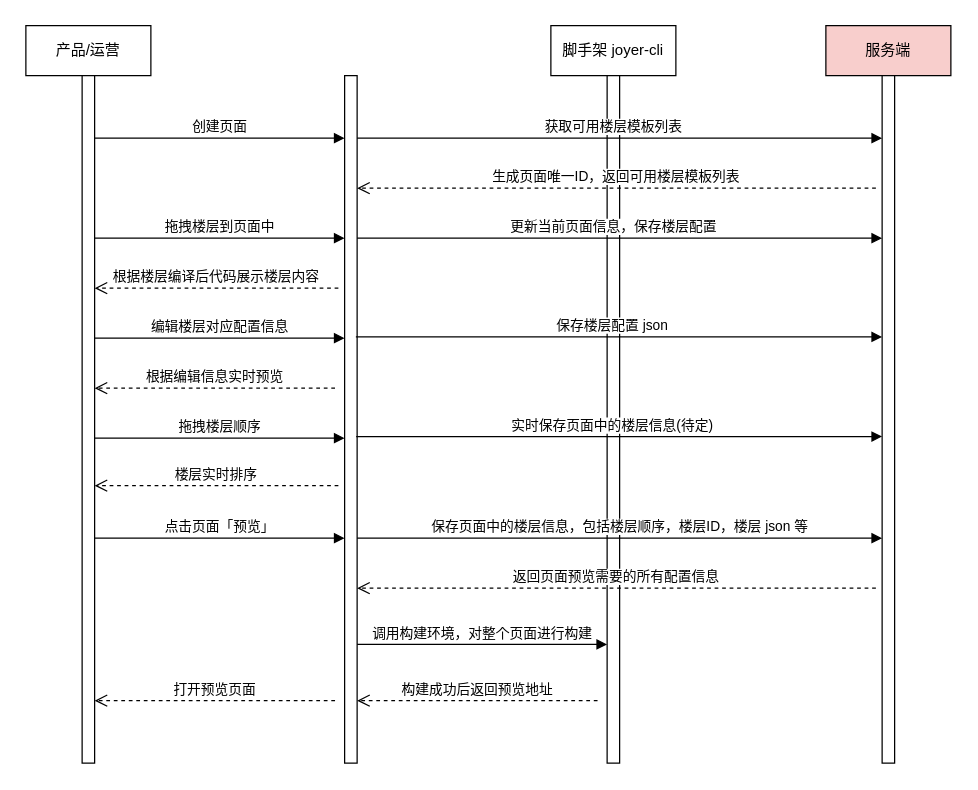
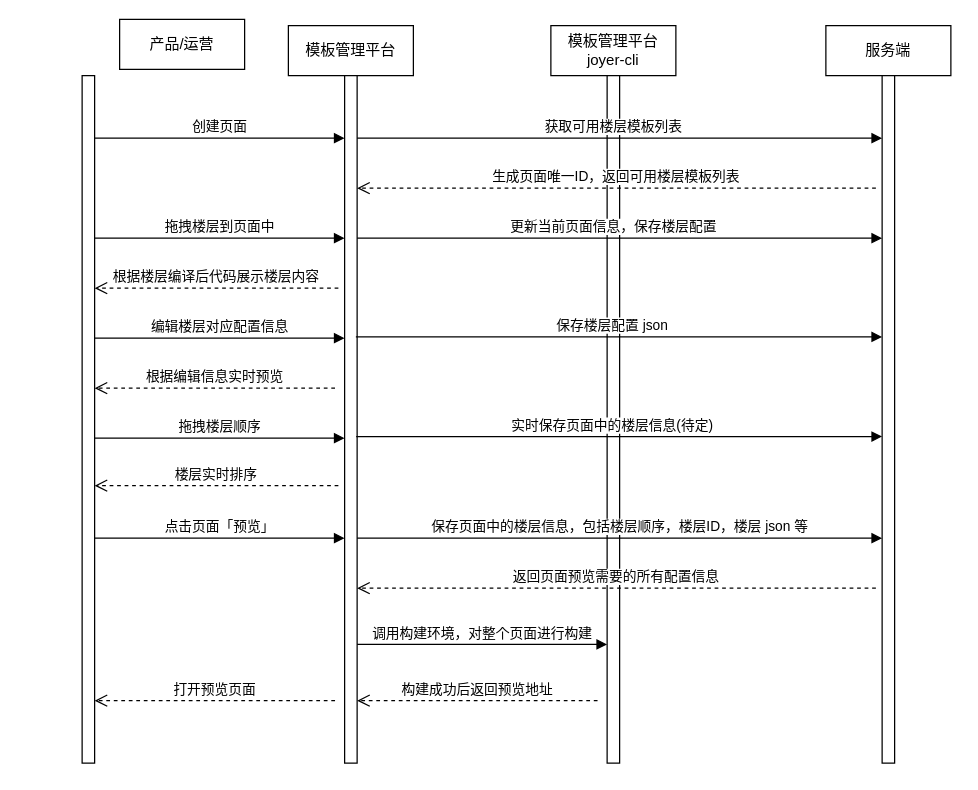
(88, 51) -> (182, 44)
none -> (351, 51)
(613, 51) -> (613, 51)
(888, 51) -> (888, 51)
